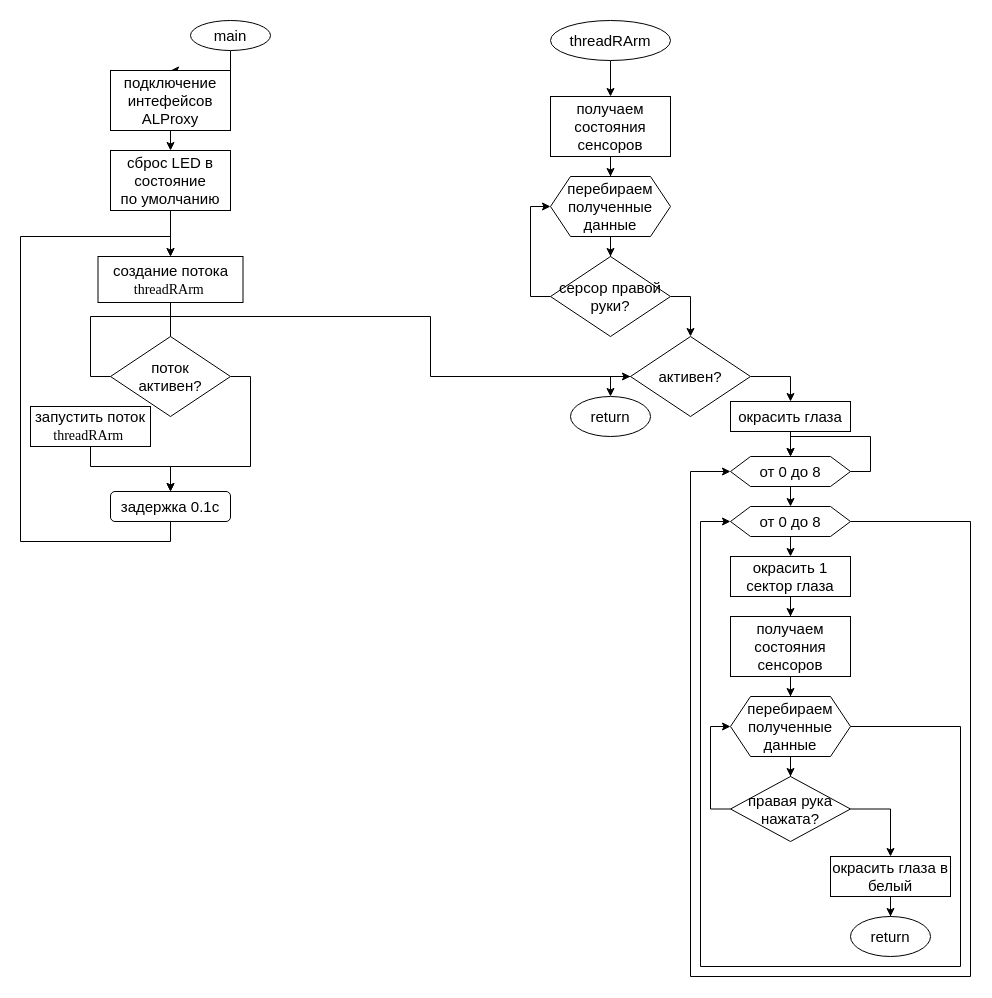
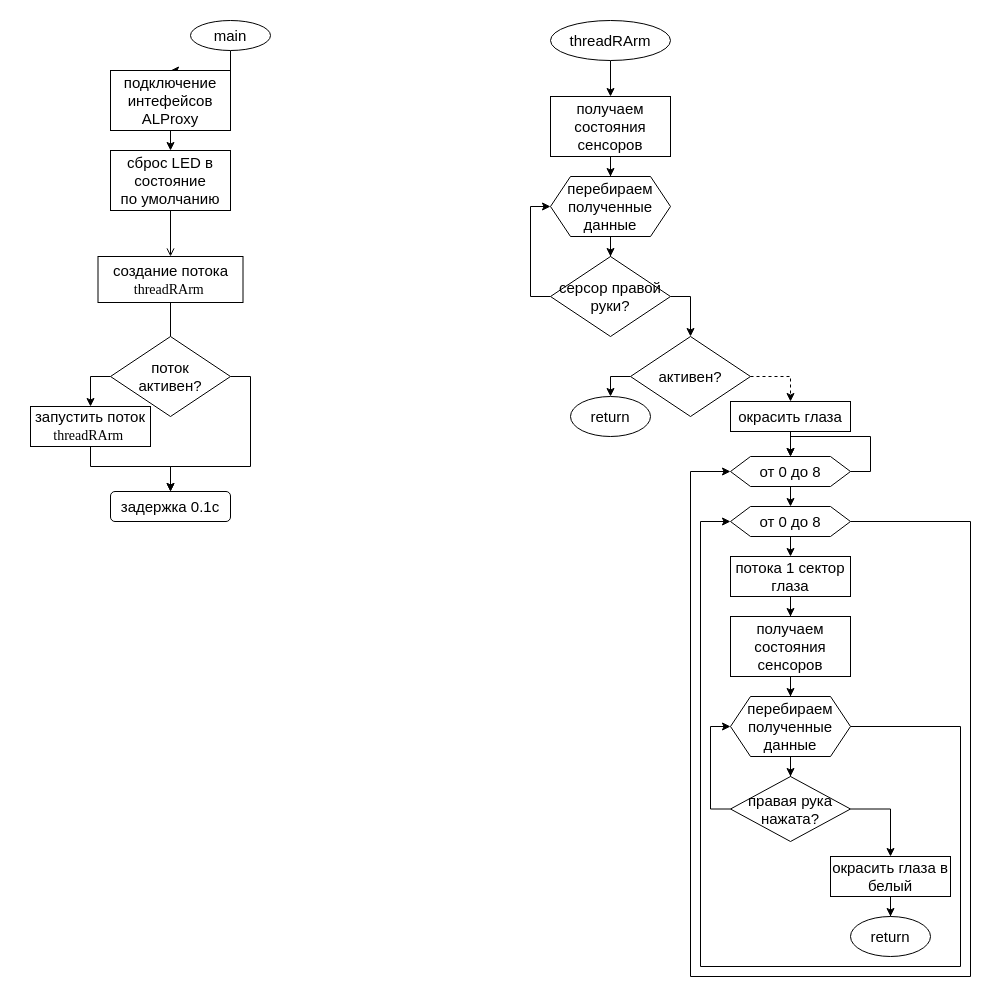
(348, 317) -> (91, 387)
(780, 377) -> (780, 377)
(21, 401) -> none
(791, 577) -> (791, 577)
